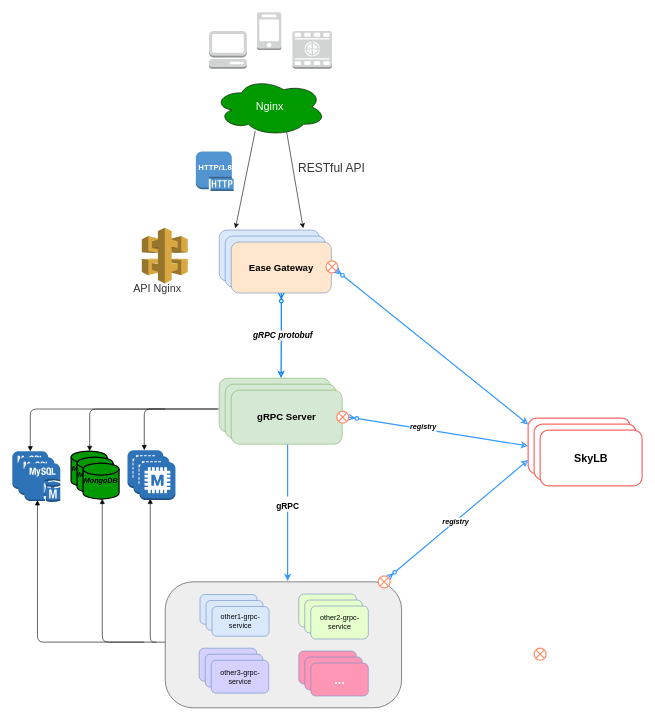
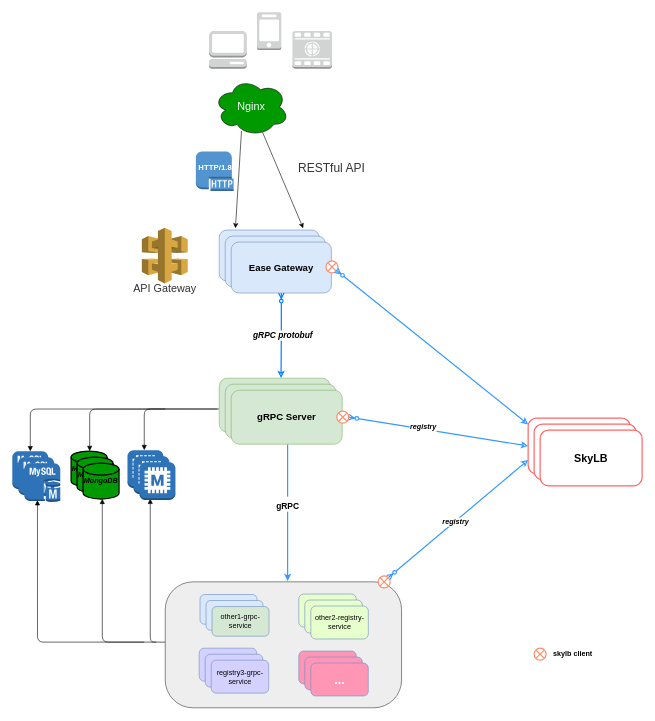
(270, 107) -> (251, 107)
(281, 268) -> (281, 268)
(158, 289) -> (165, 289)
(241, 622) -> (241, 622)
(340, 623) -> (340, 623)
none -> (576, 654)
(240, 677) -> (240, 677)
